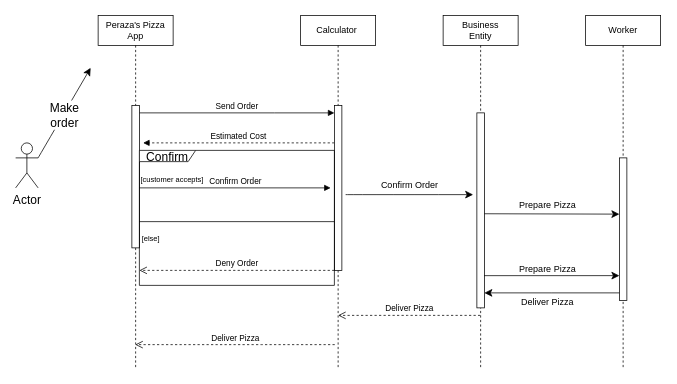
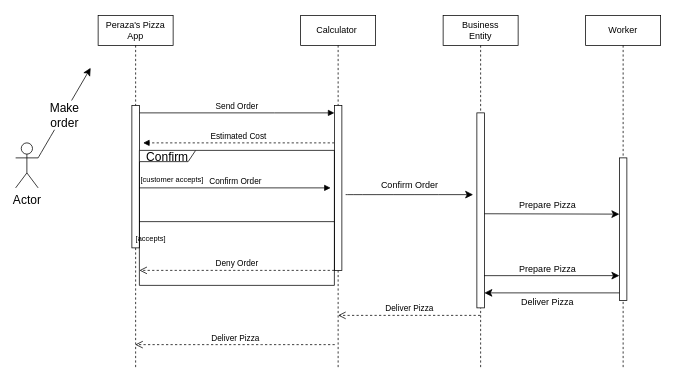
(151, 237) -> (151, 237)
